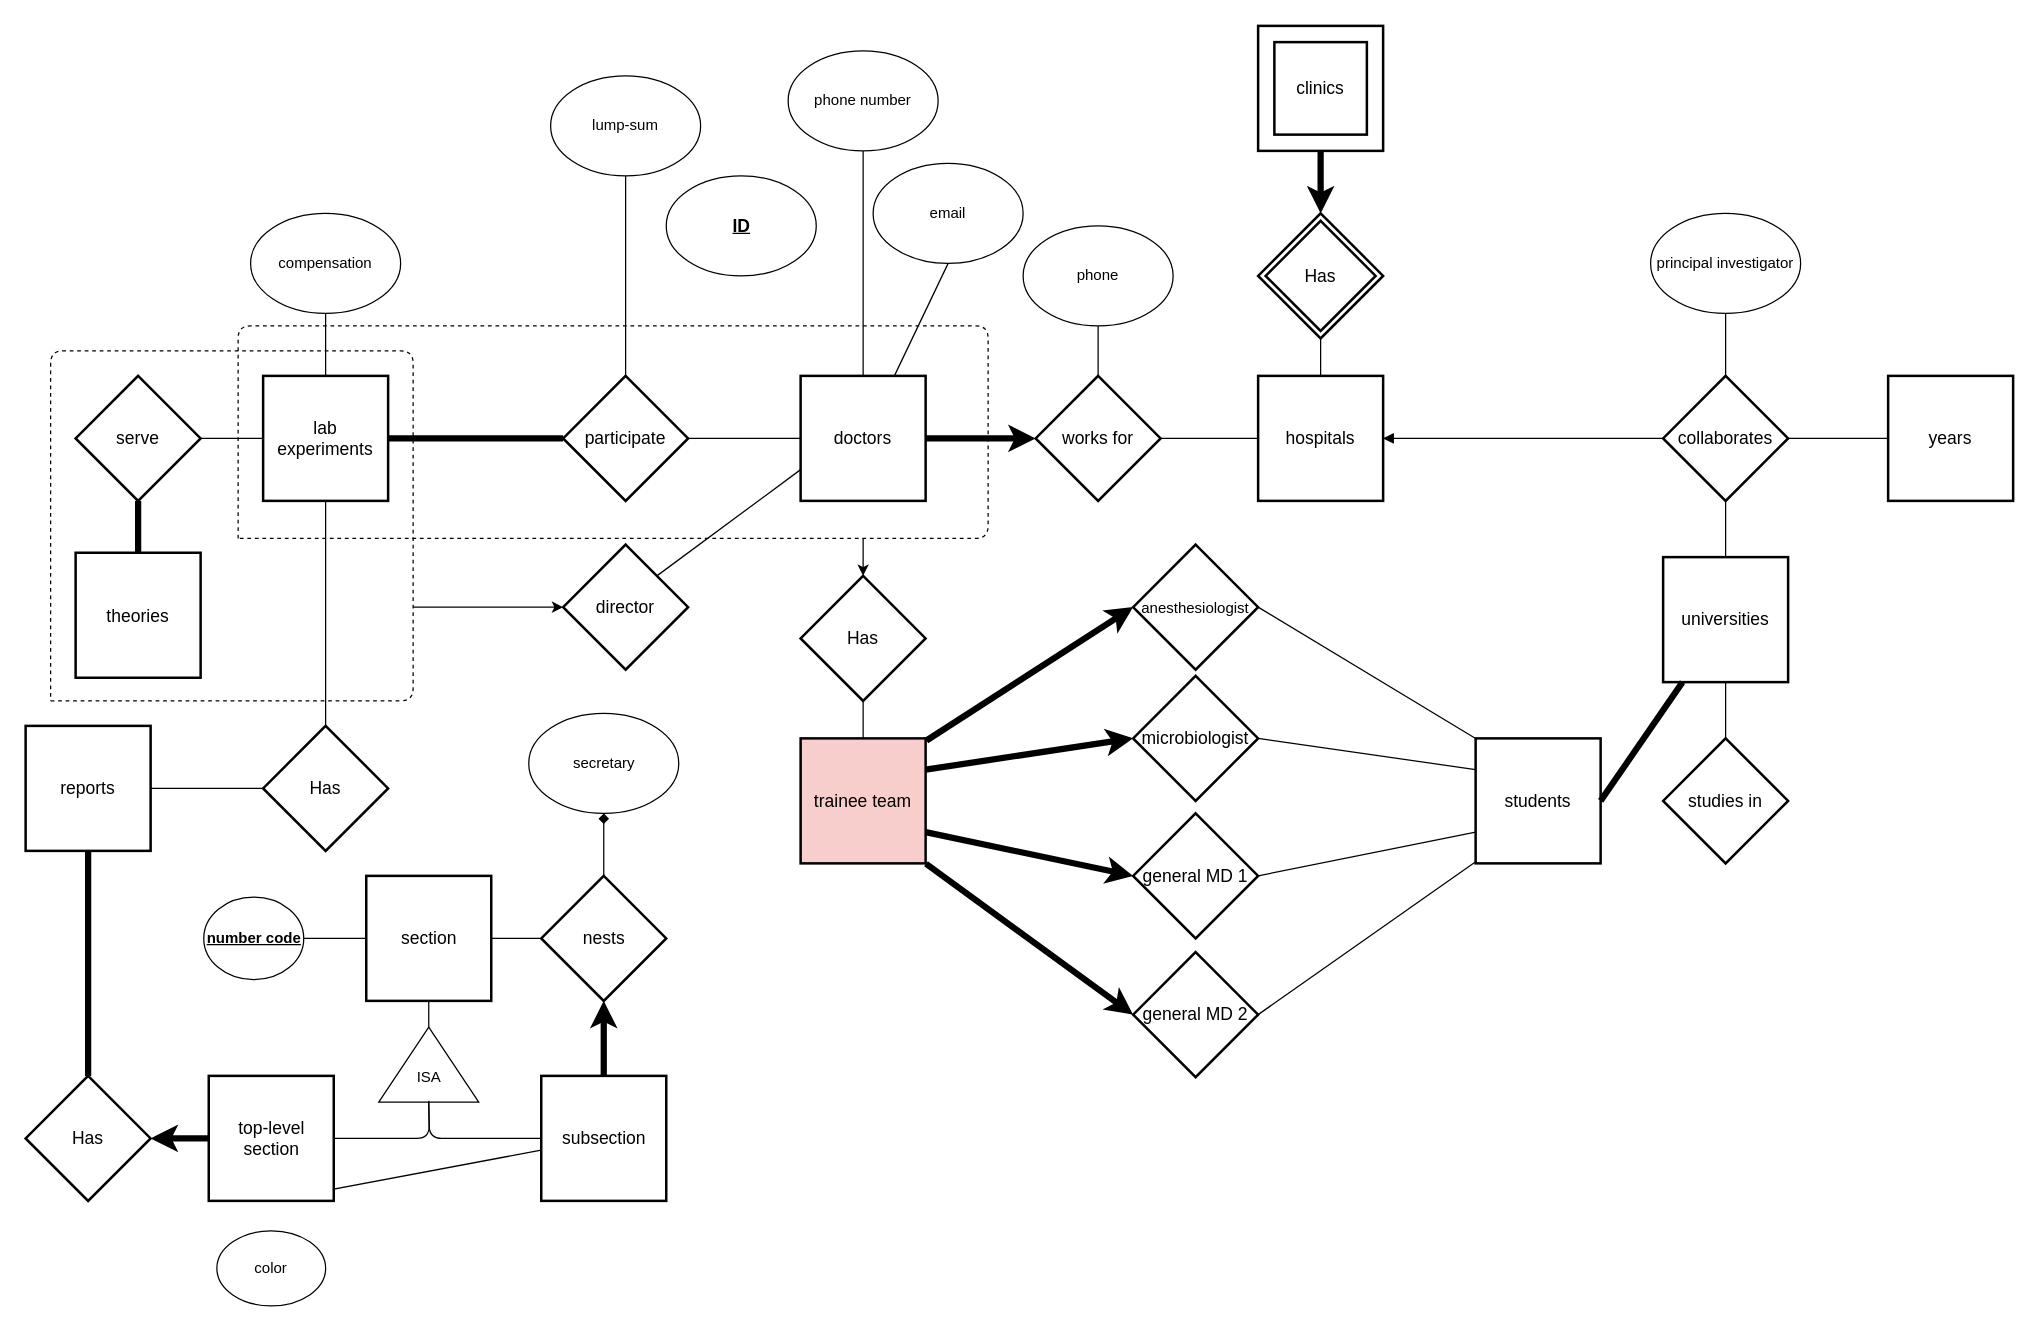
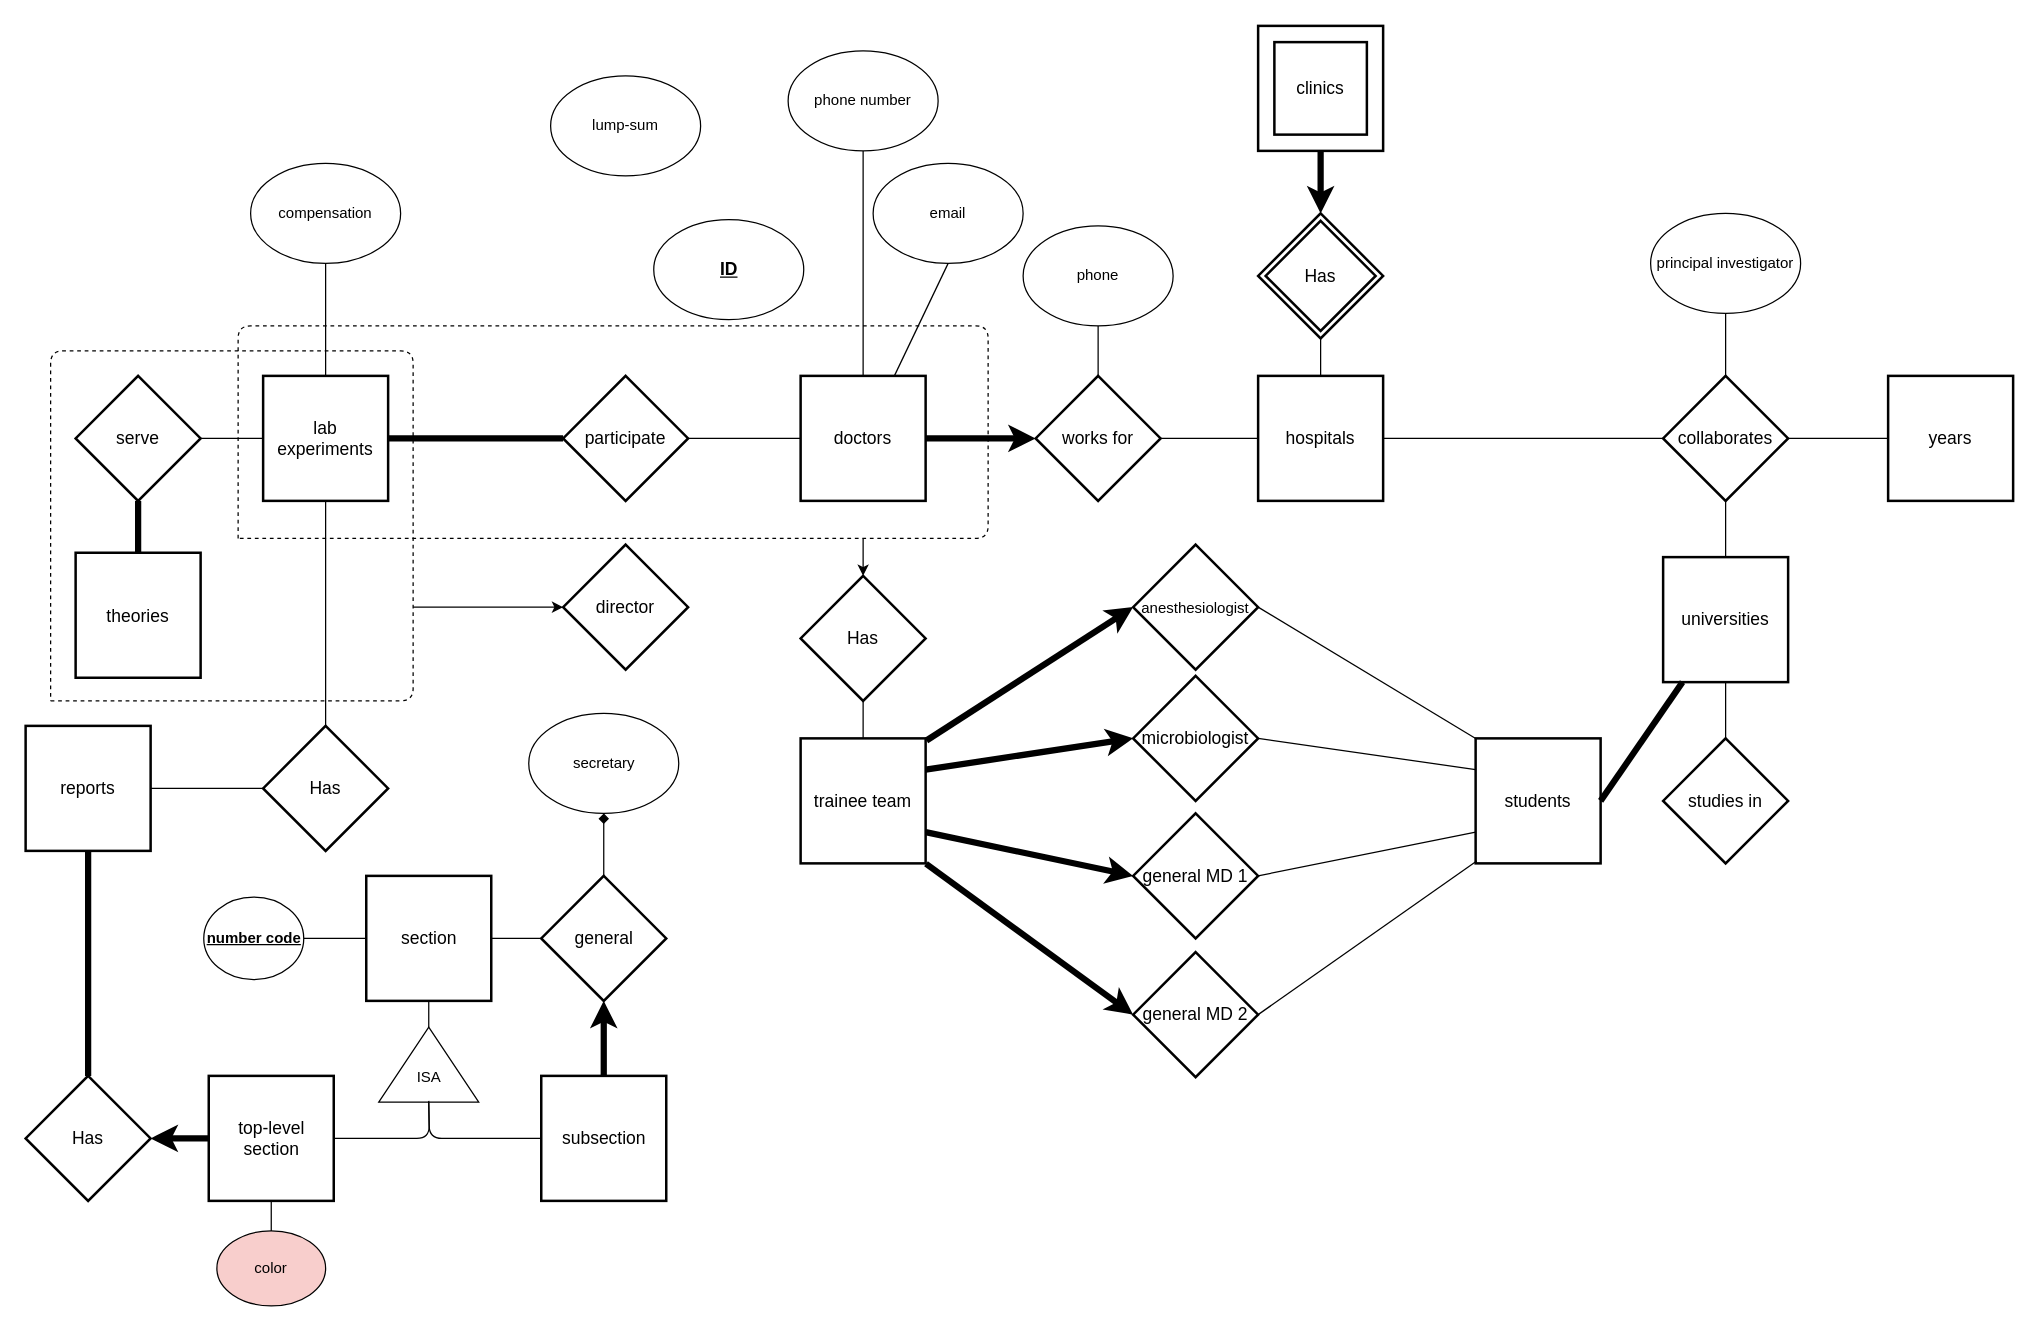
(741, 226) -> (729, 269)
(326, 263) -> (326, 213)
(626, 275) -> none
(1394, 438) -> (1389, 438)
(756, 502) -> none
(863, 801) -> (863, 801)
(604, 938) -> (604, 938)
(437, 1170) -> (271, 1216)
(271, 1268) -> (271, 1268)
